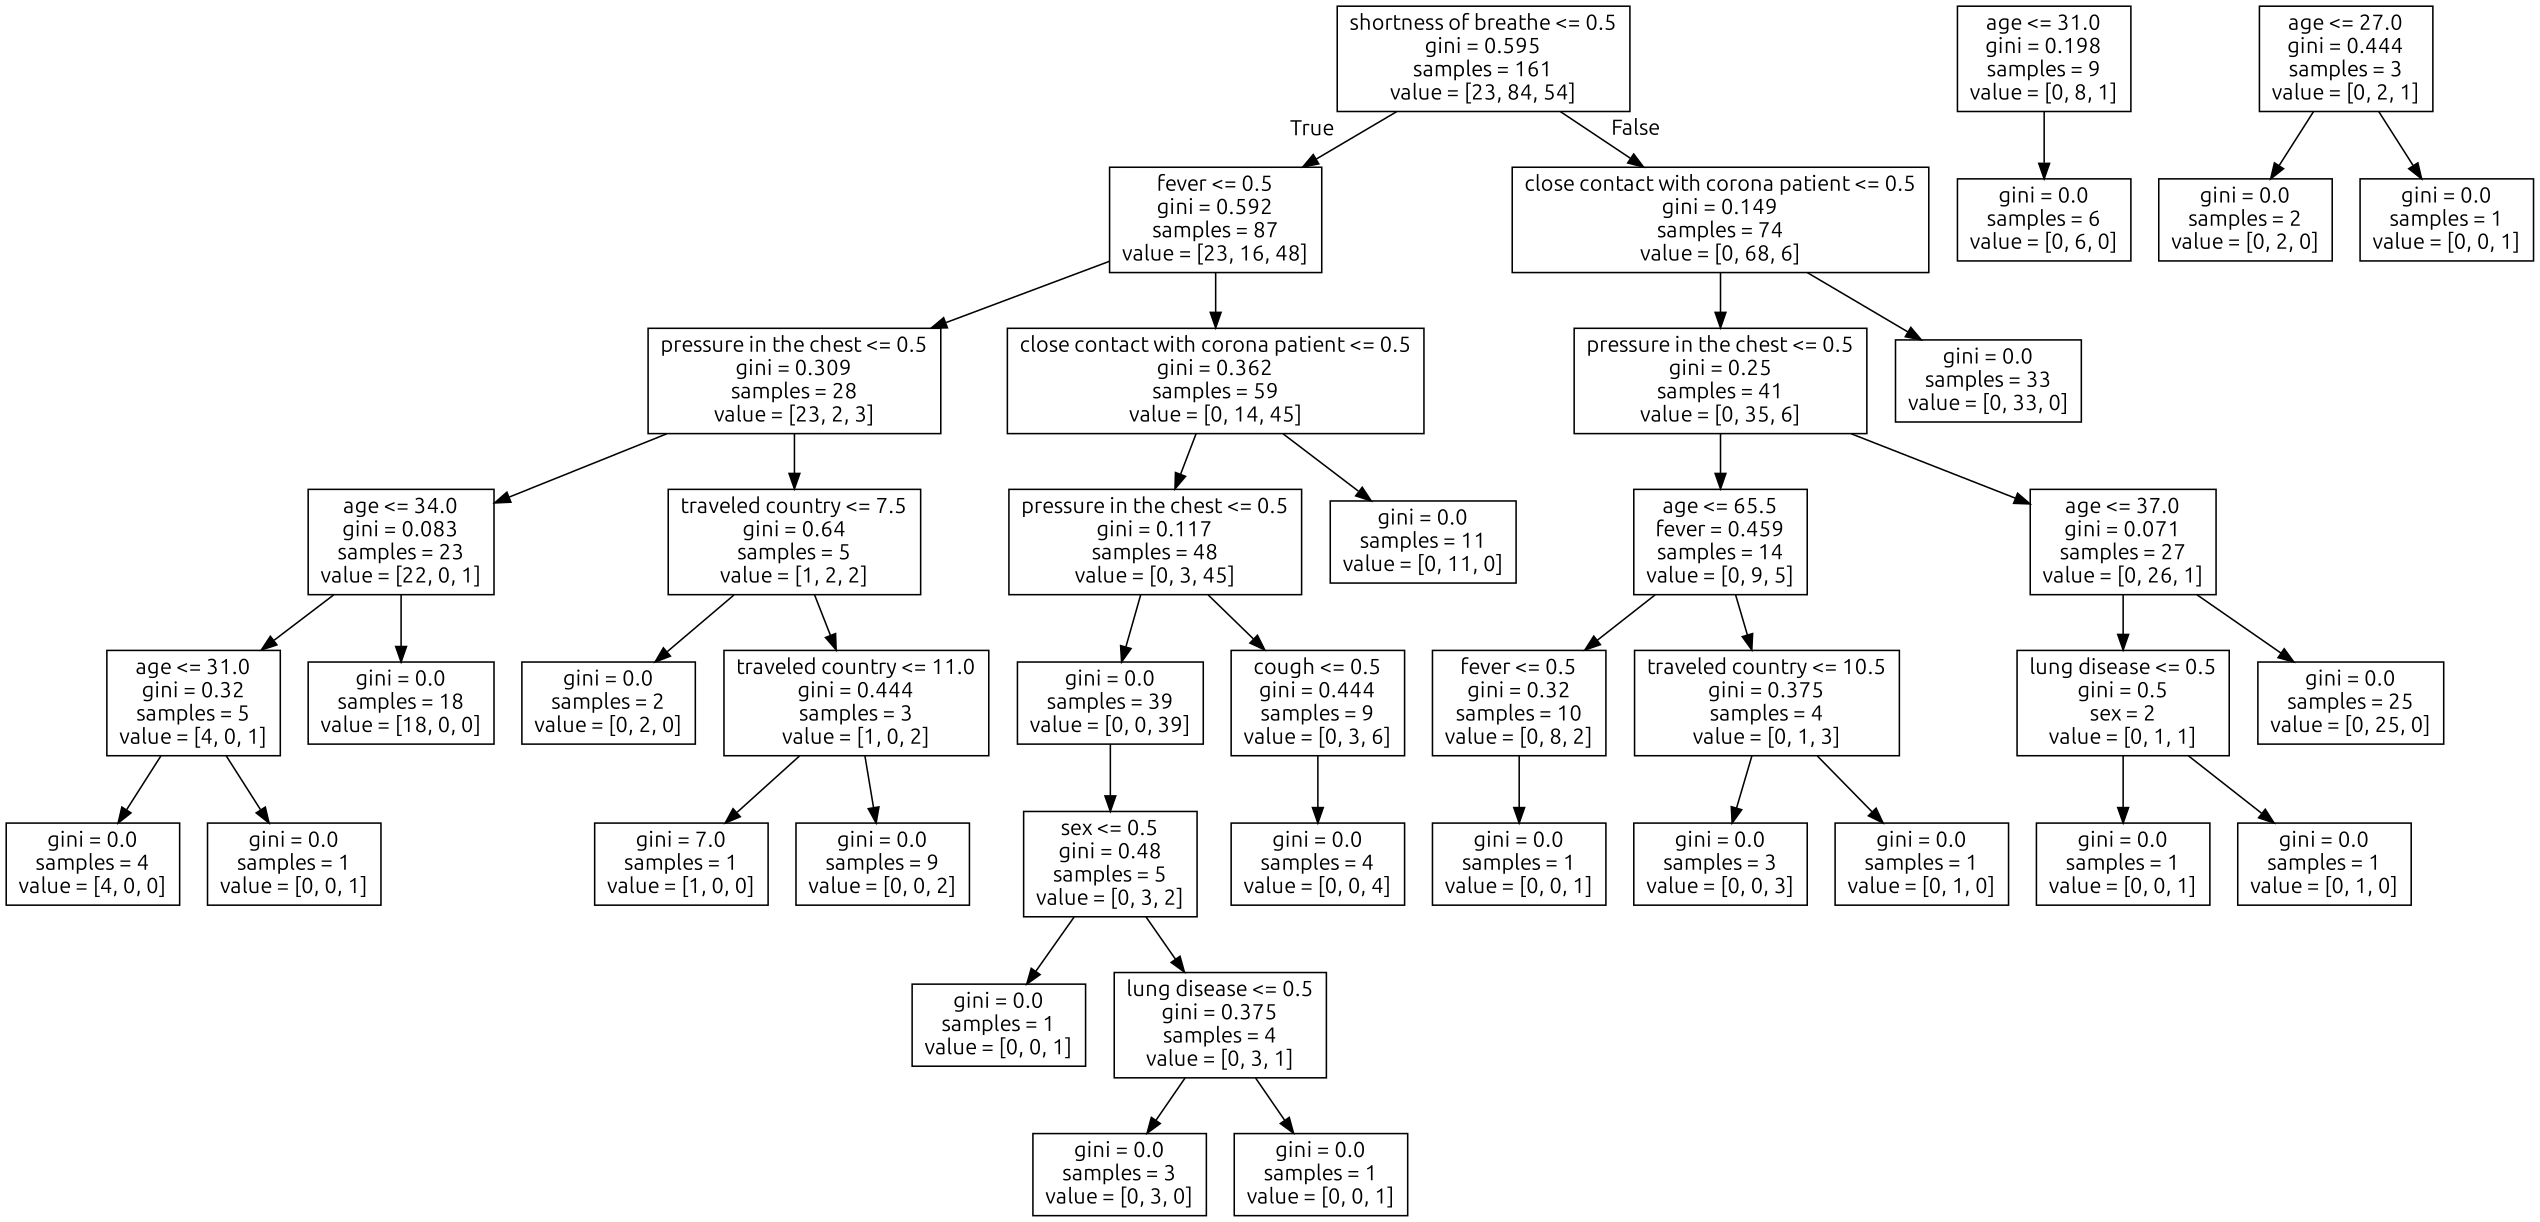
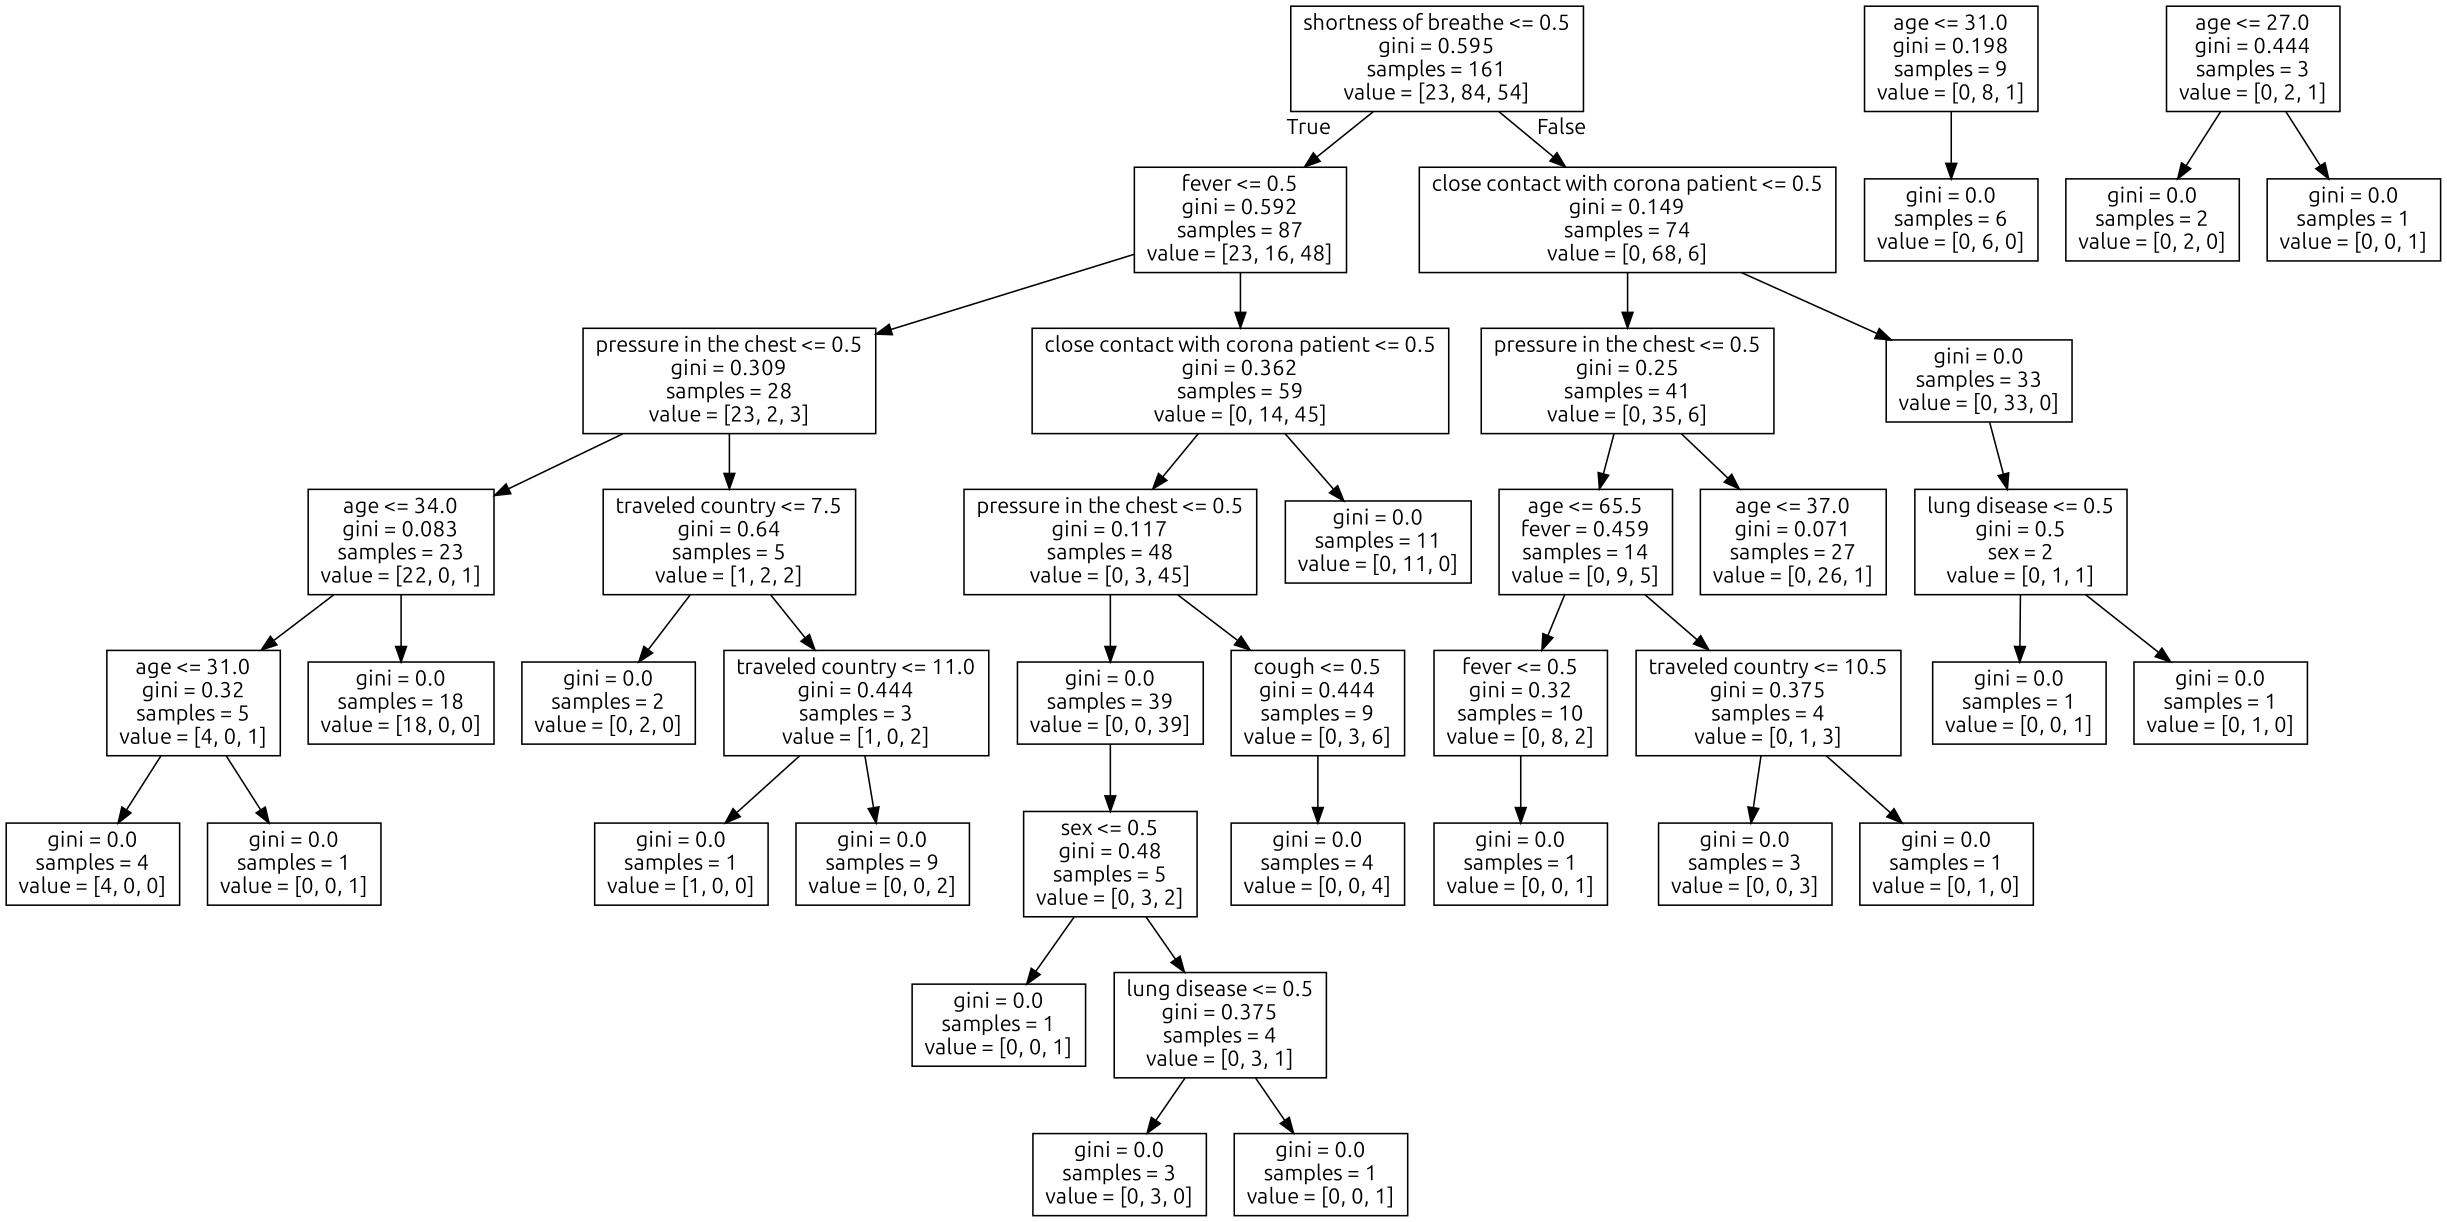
(2123, 615) -> (1997, 448)
(2351, 703) -> none
(681, 864) -> (681, 864)
